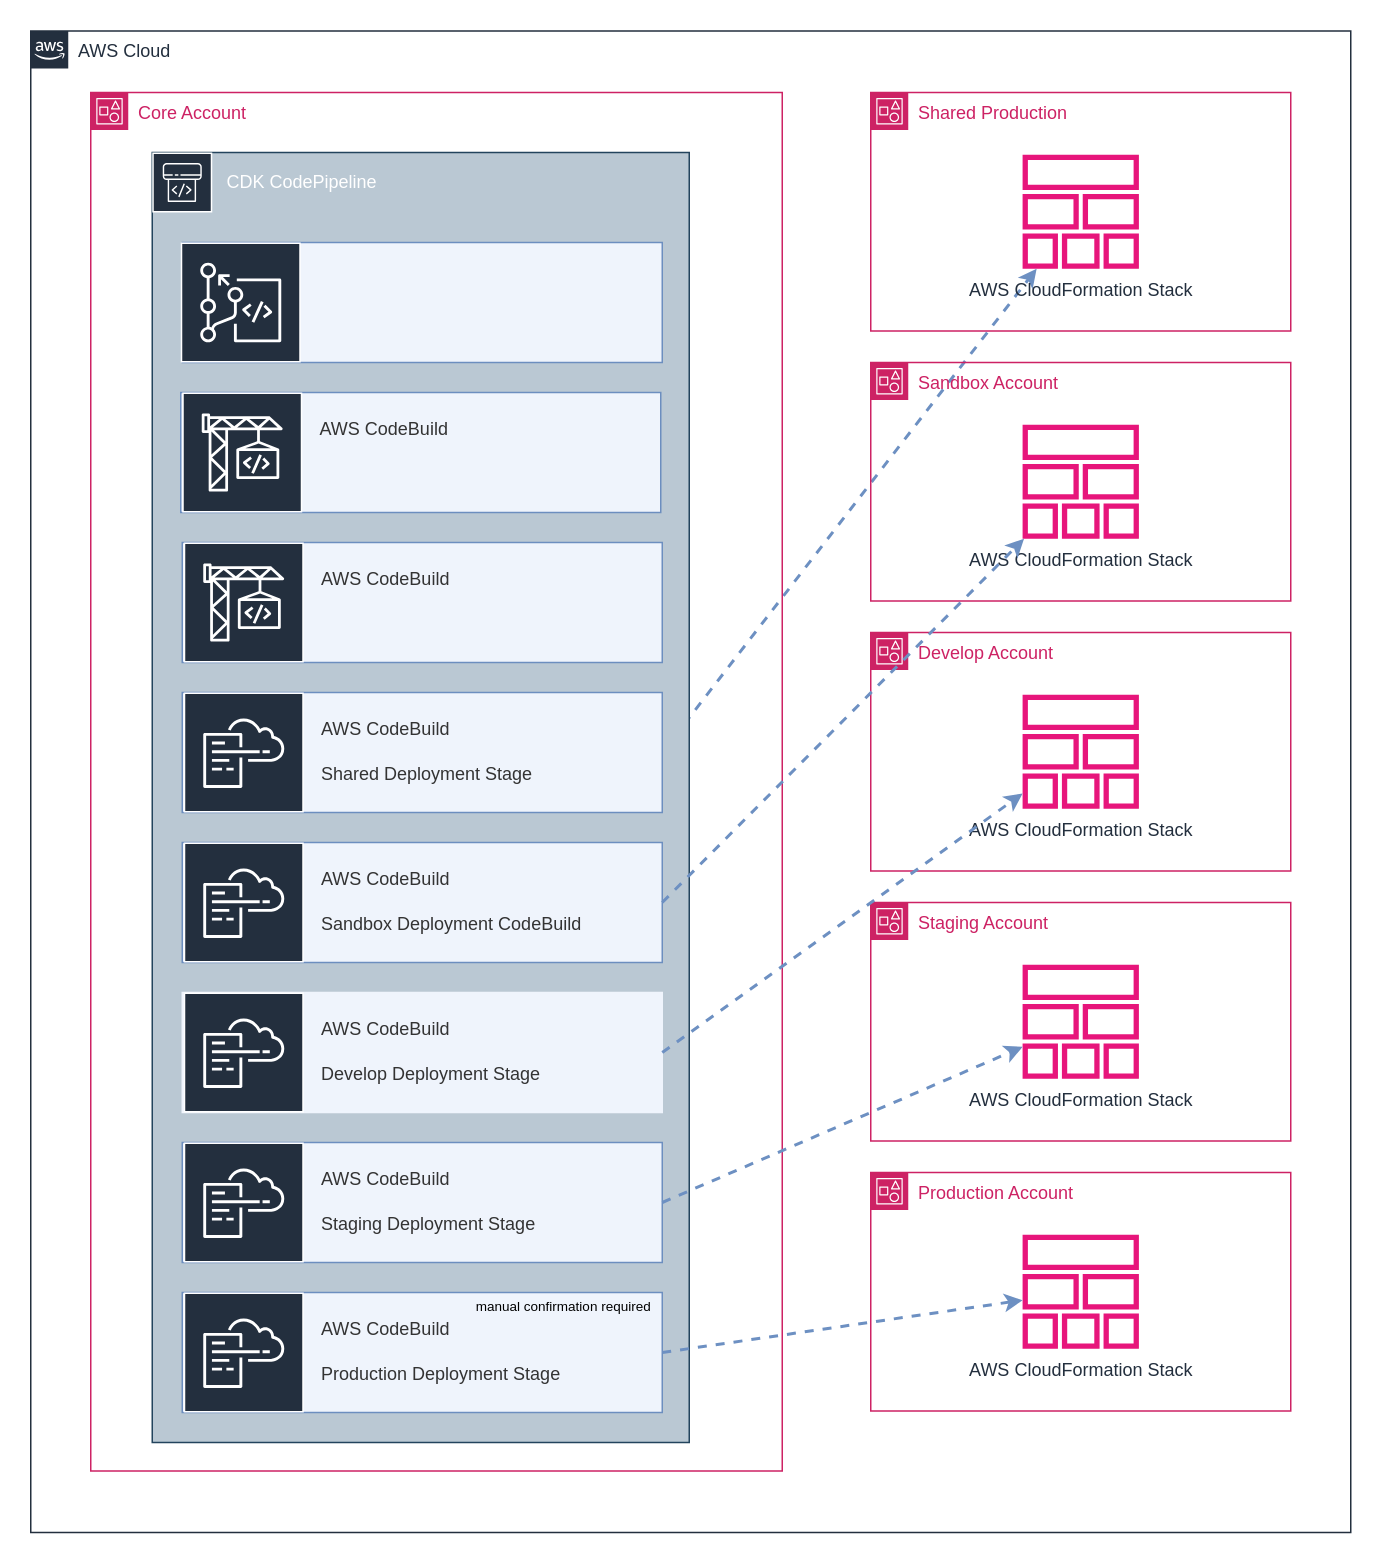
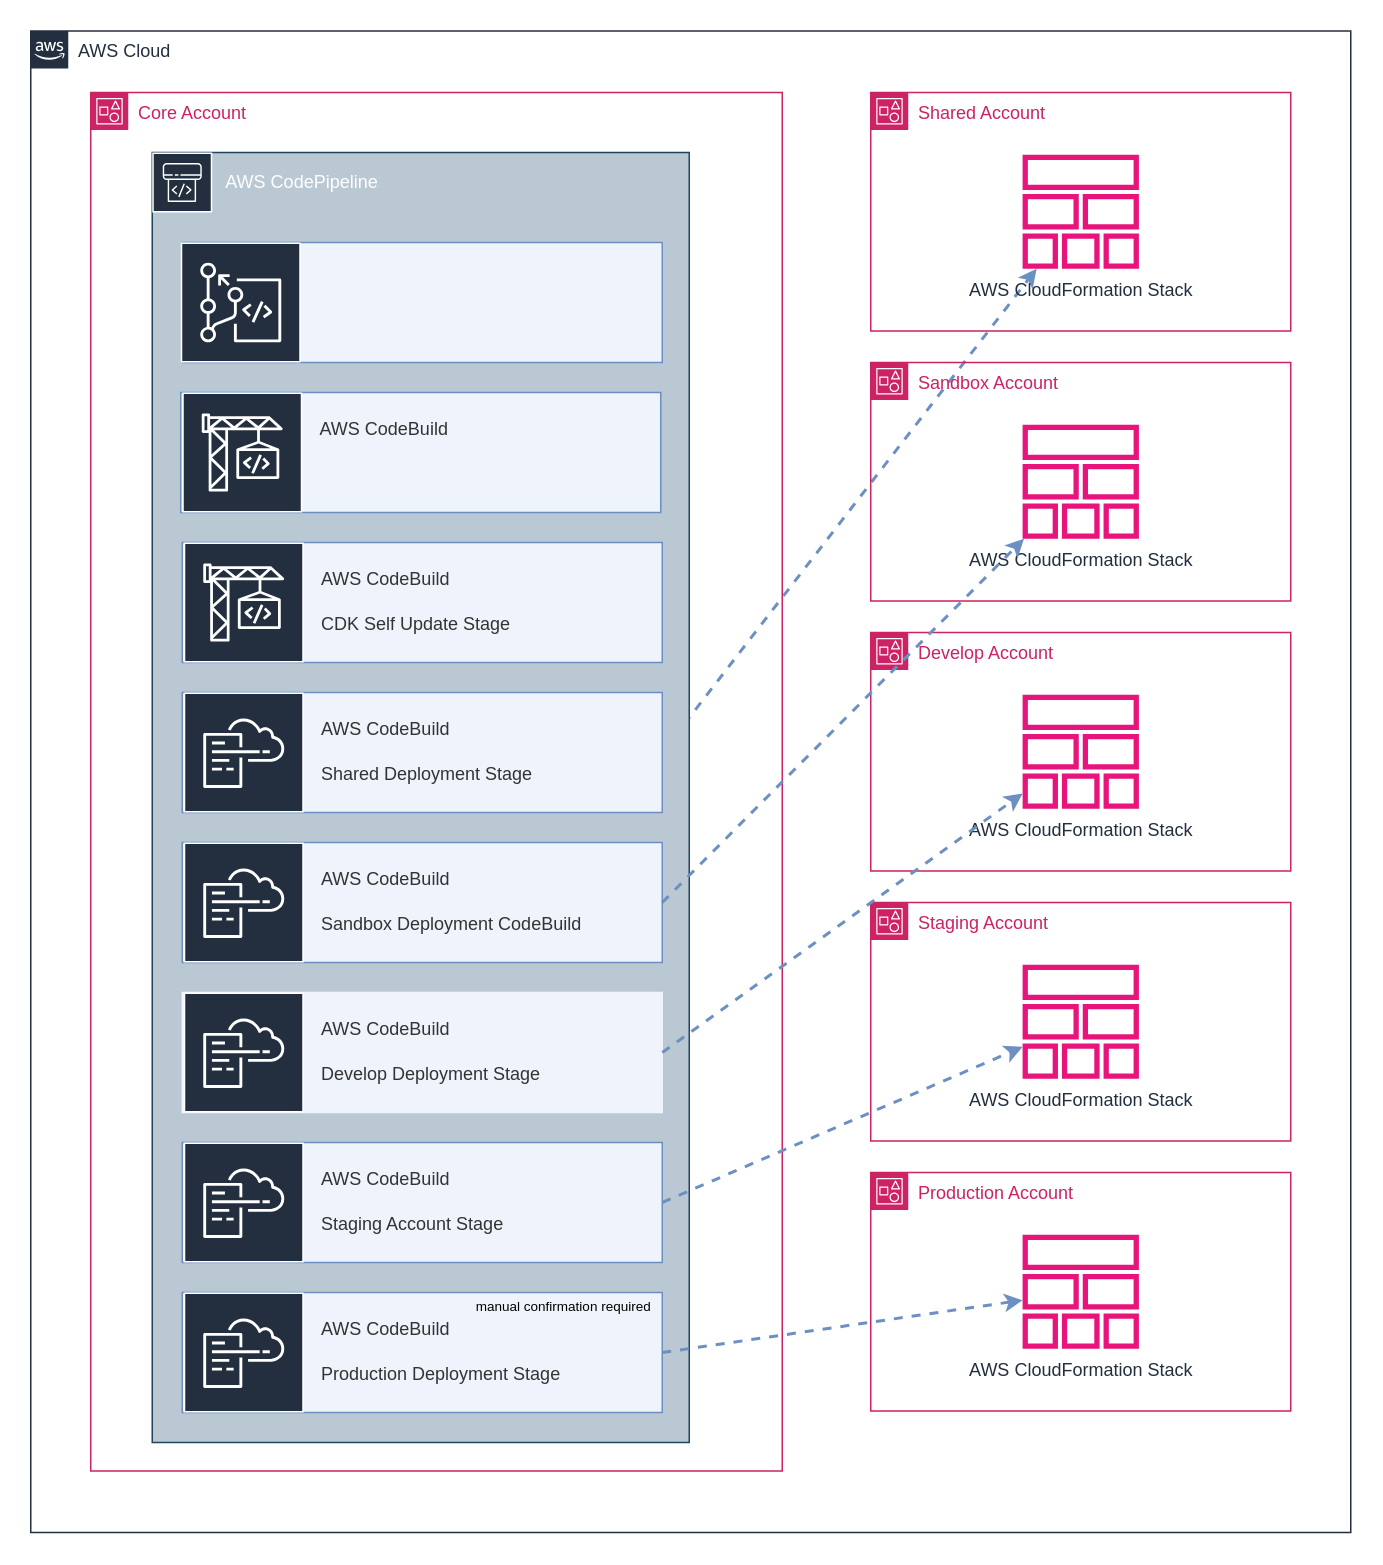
(1000, 114) -> (987, 114)
(302, 182) -> (302, 182)
none -> (476, 625)
(433, 1225) -> (421, 1225)
